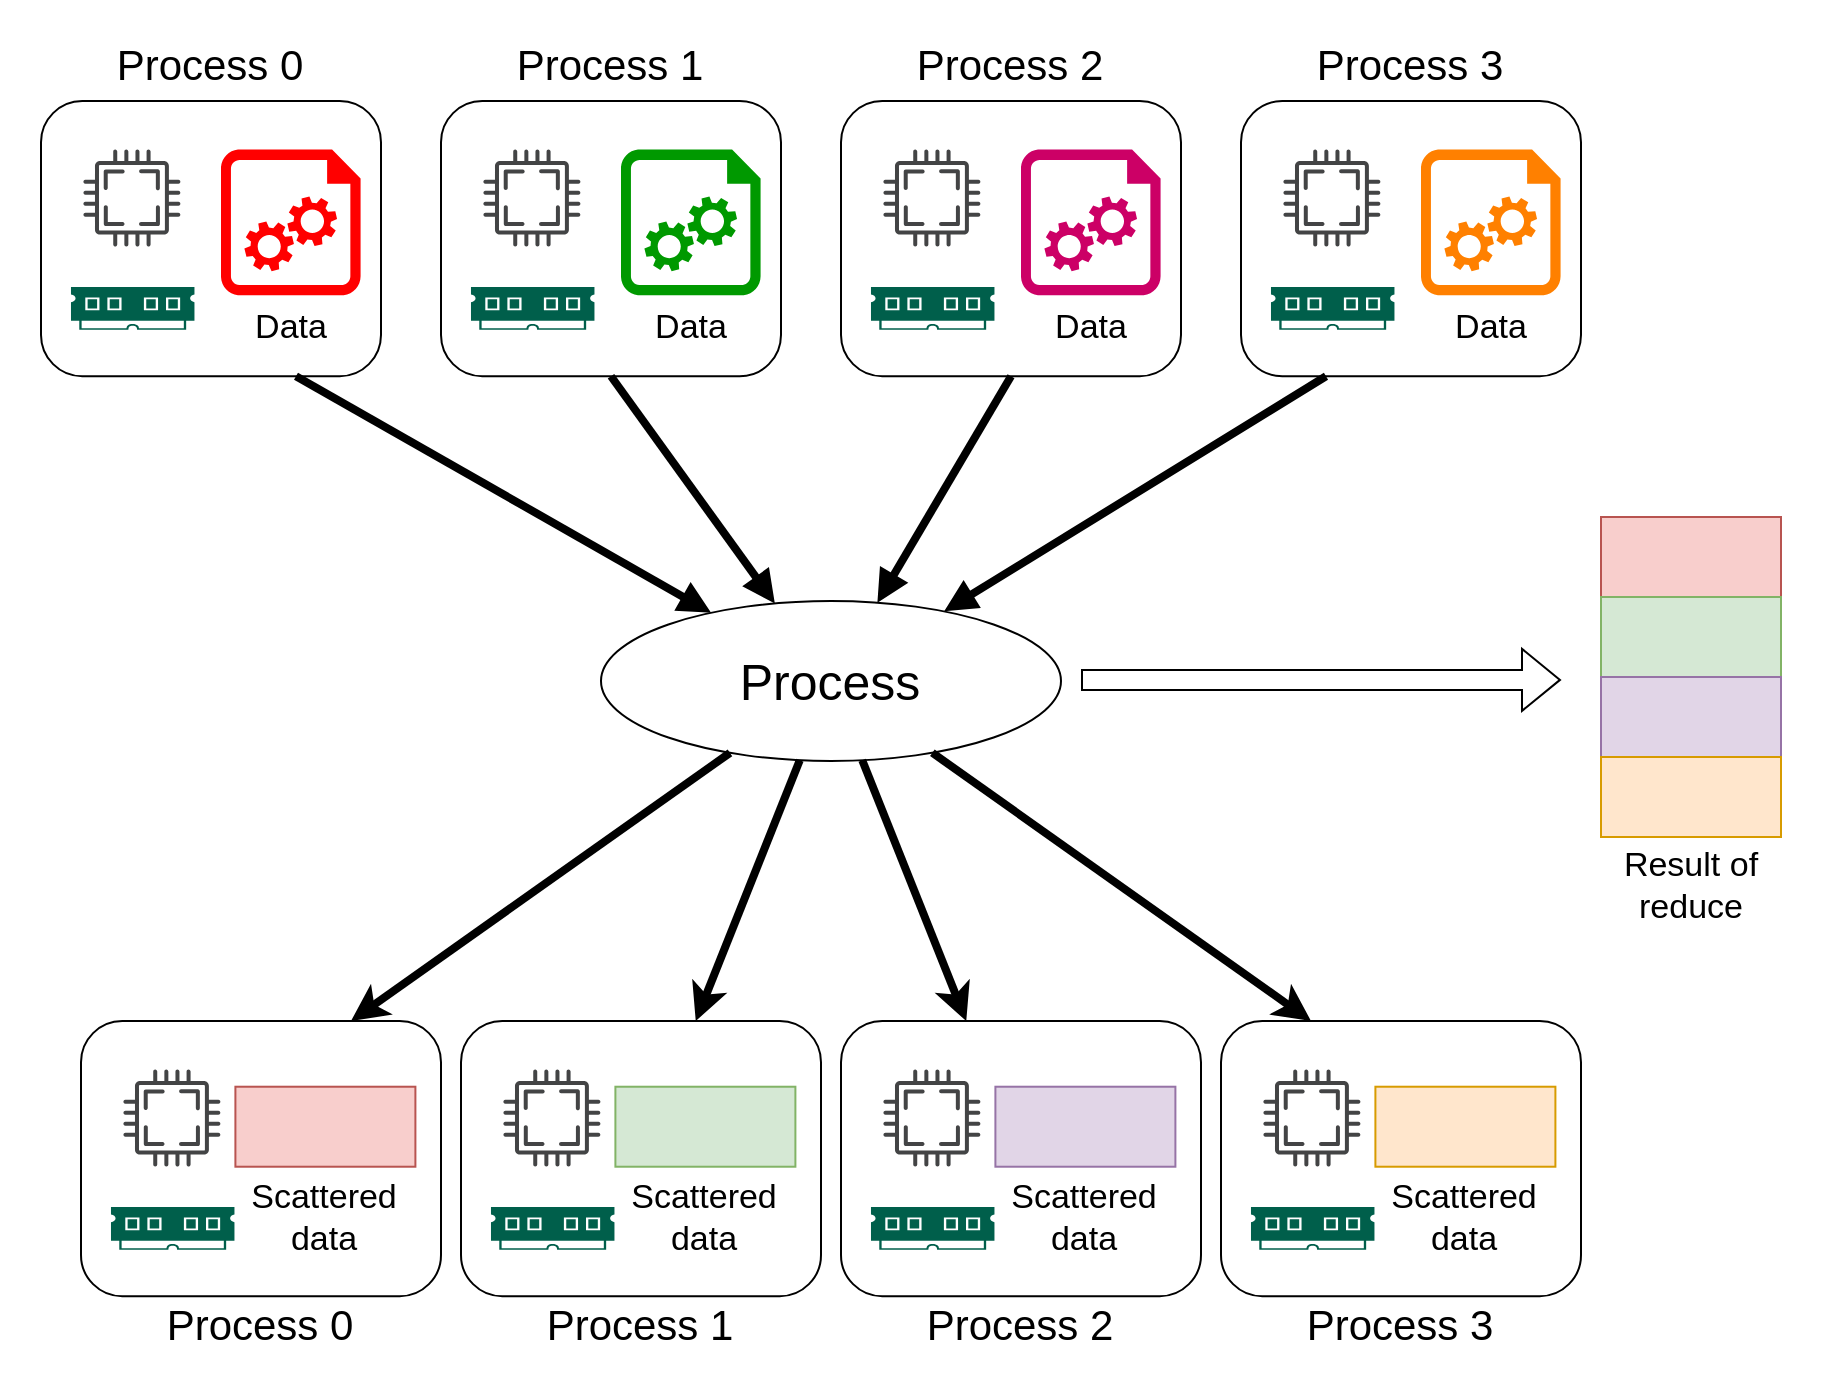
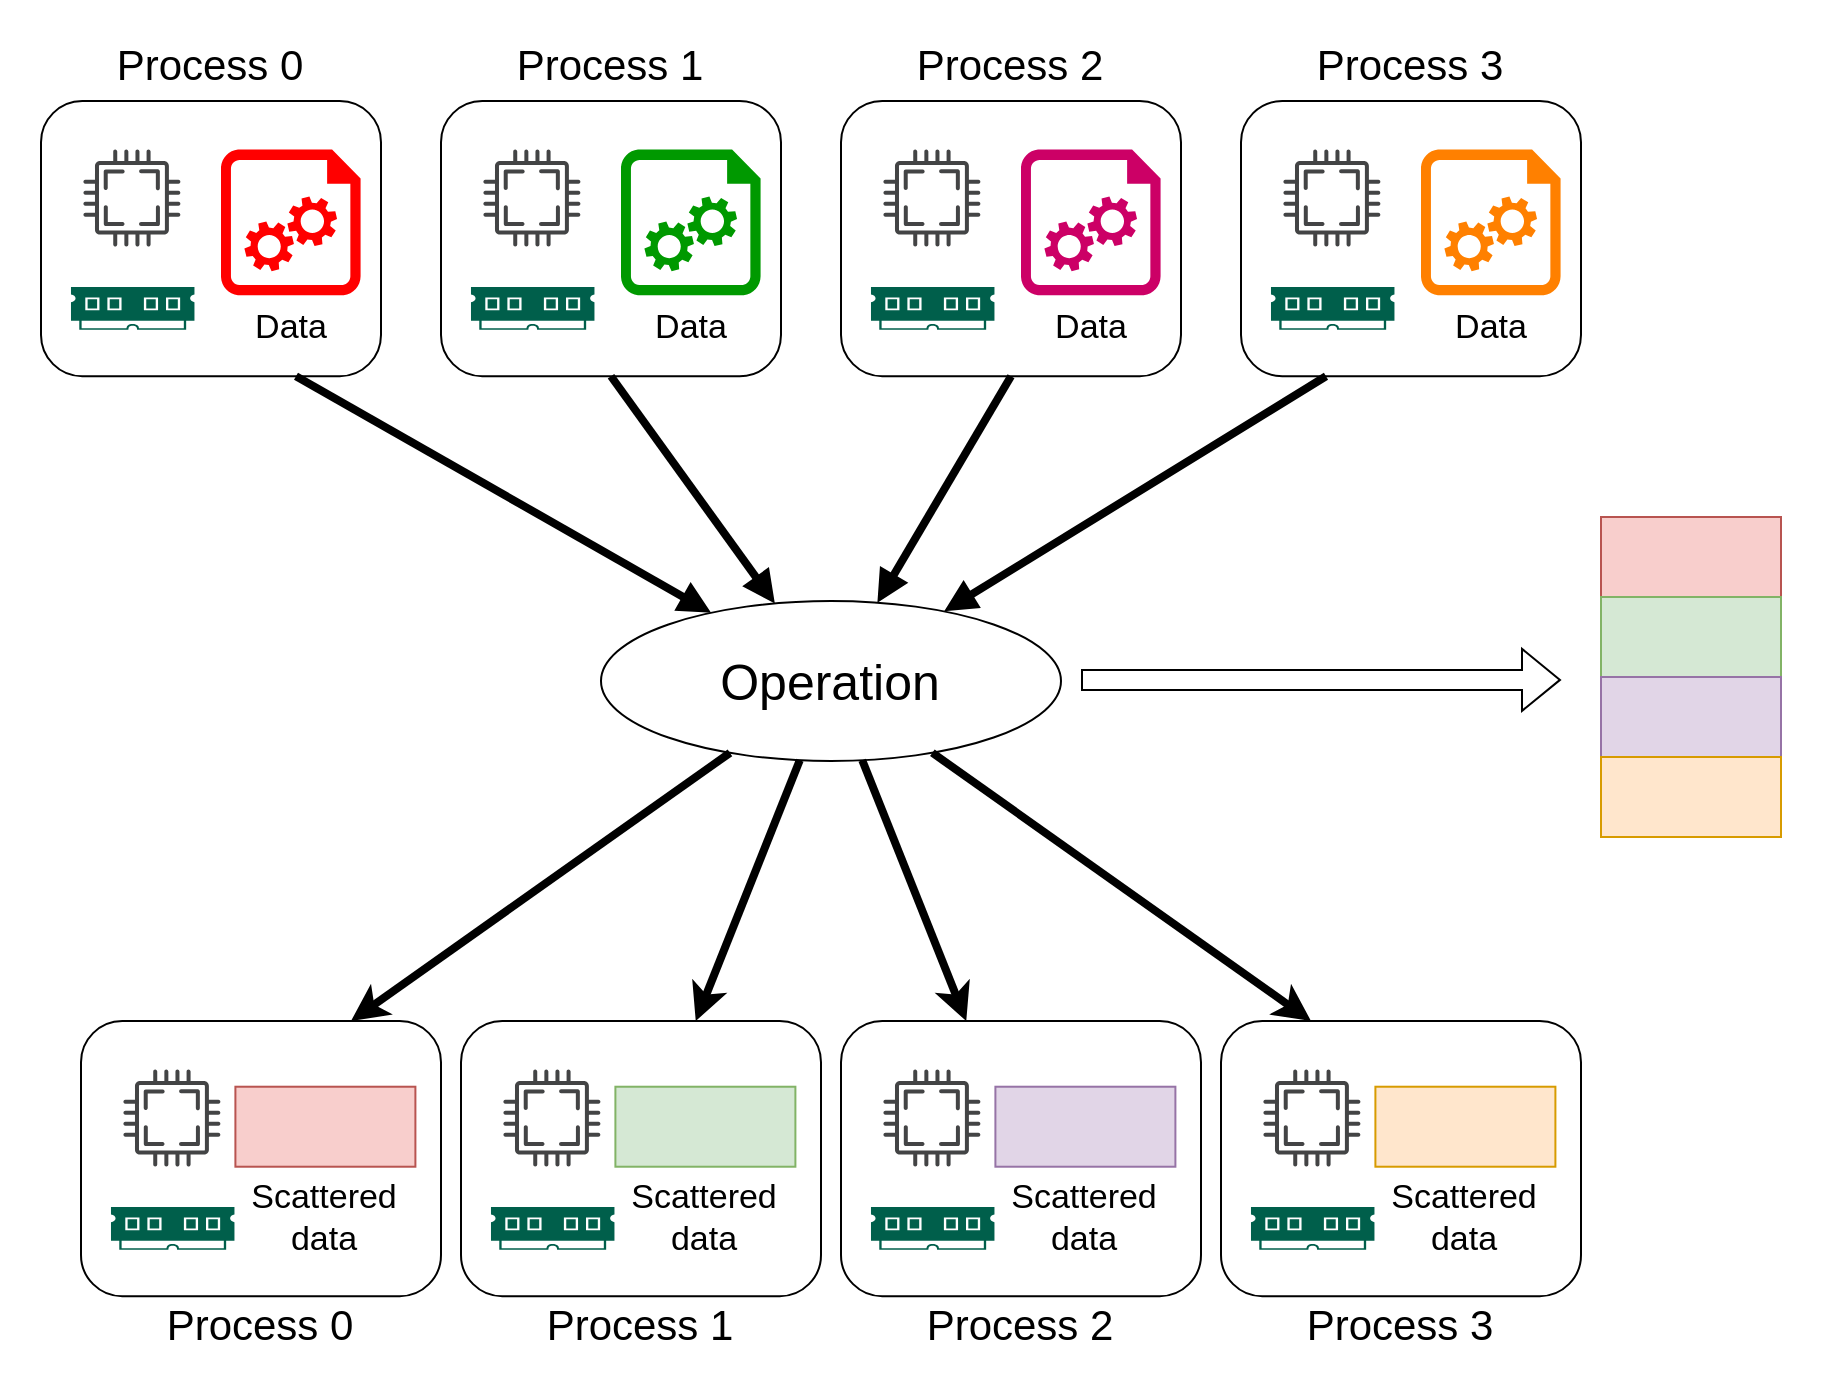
(831, 681) -> (831, 681)
(1691, 887) -> none
